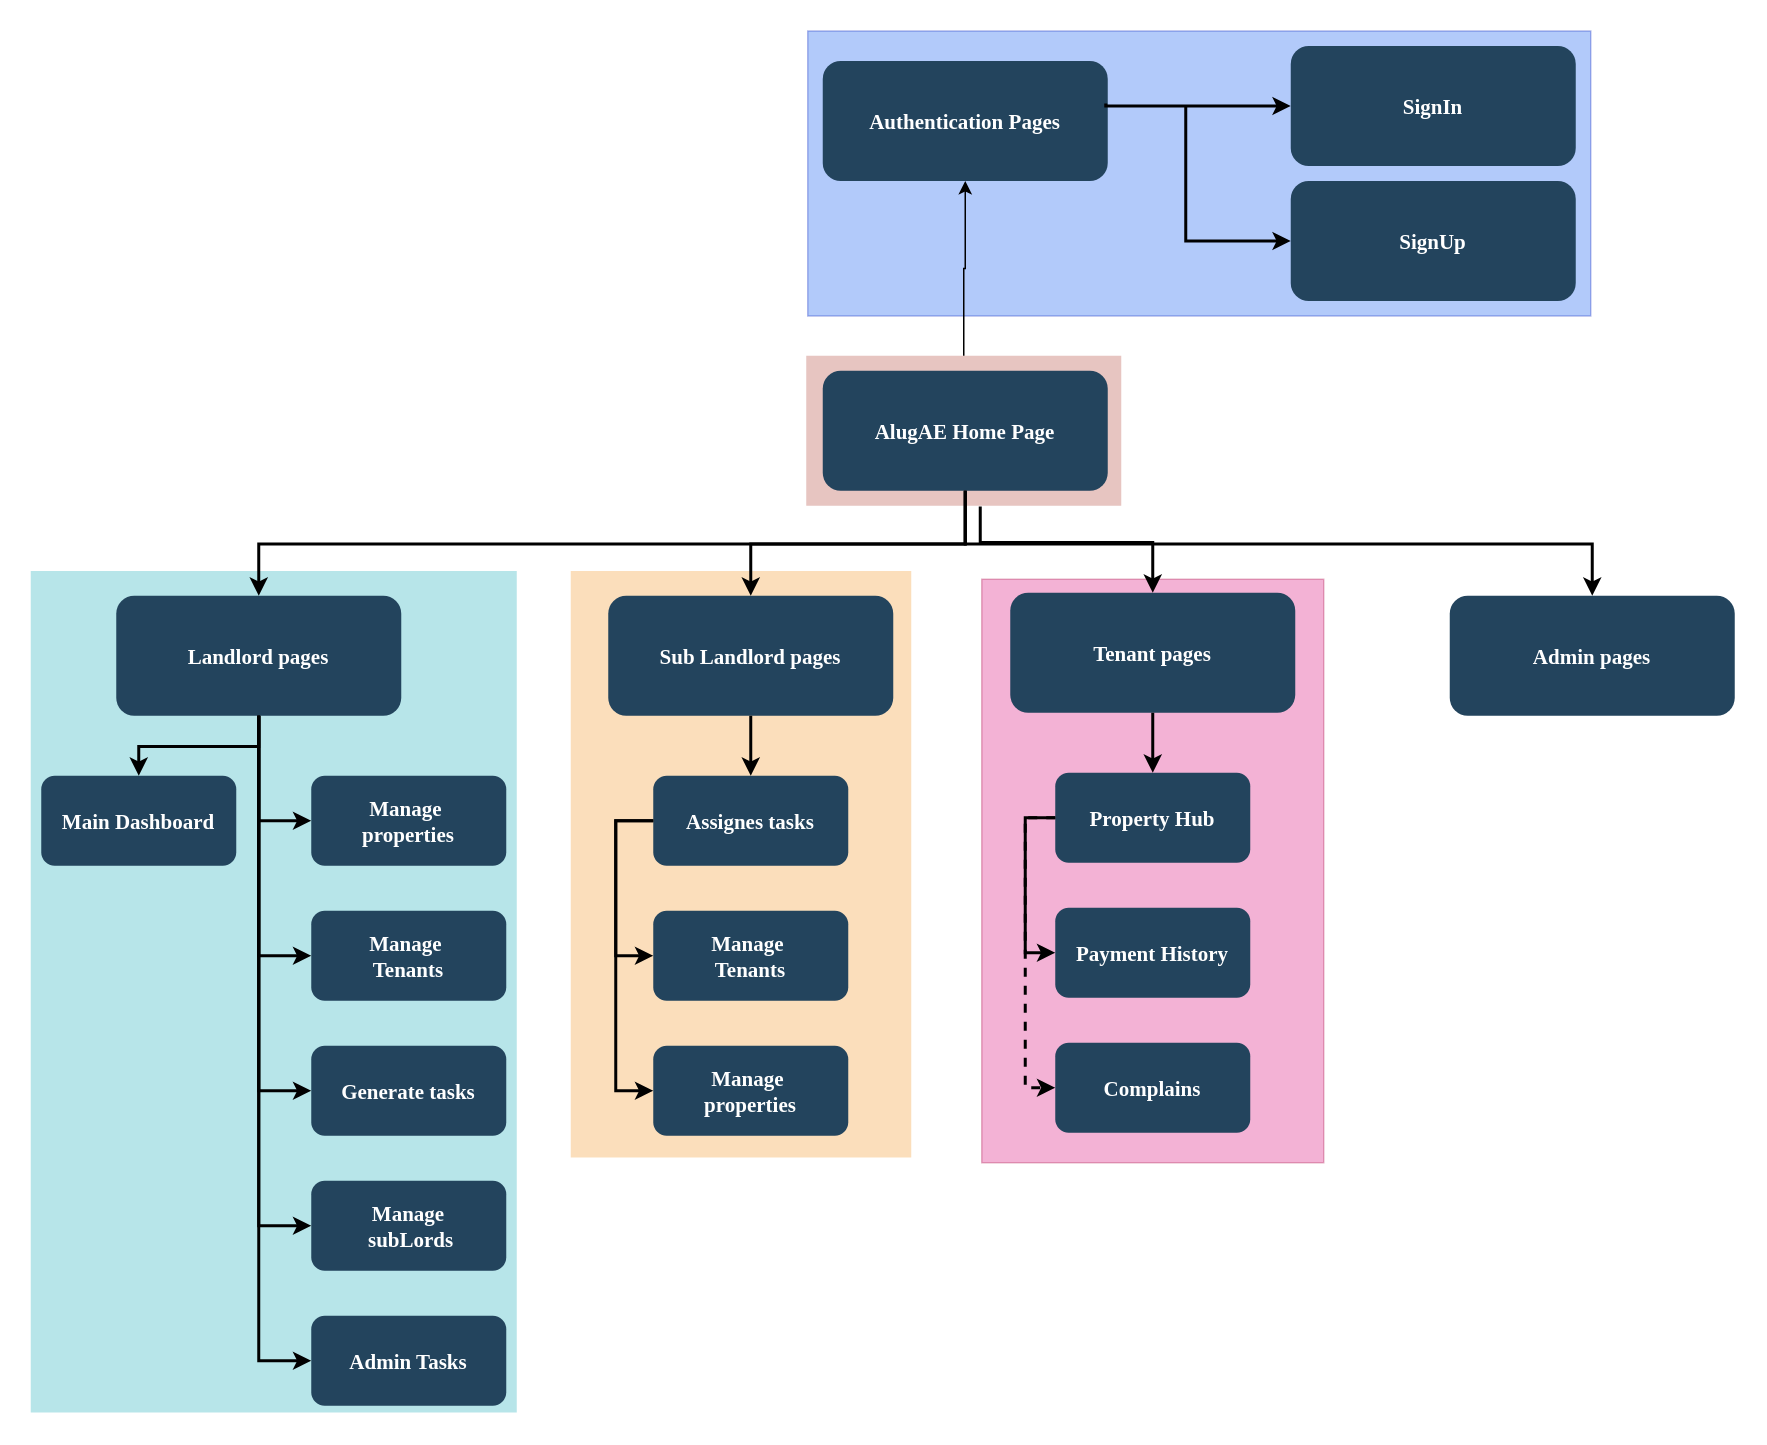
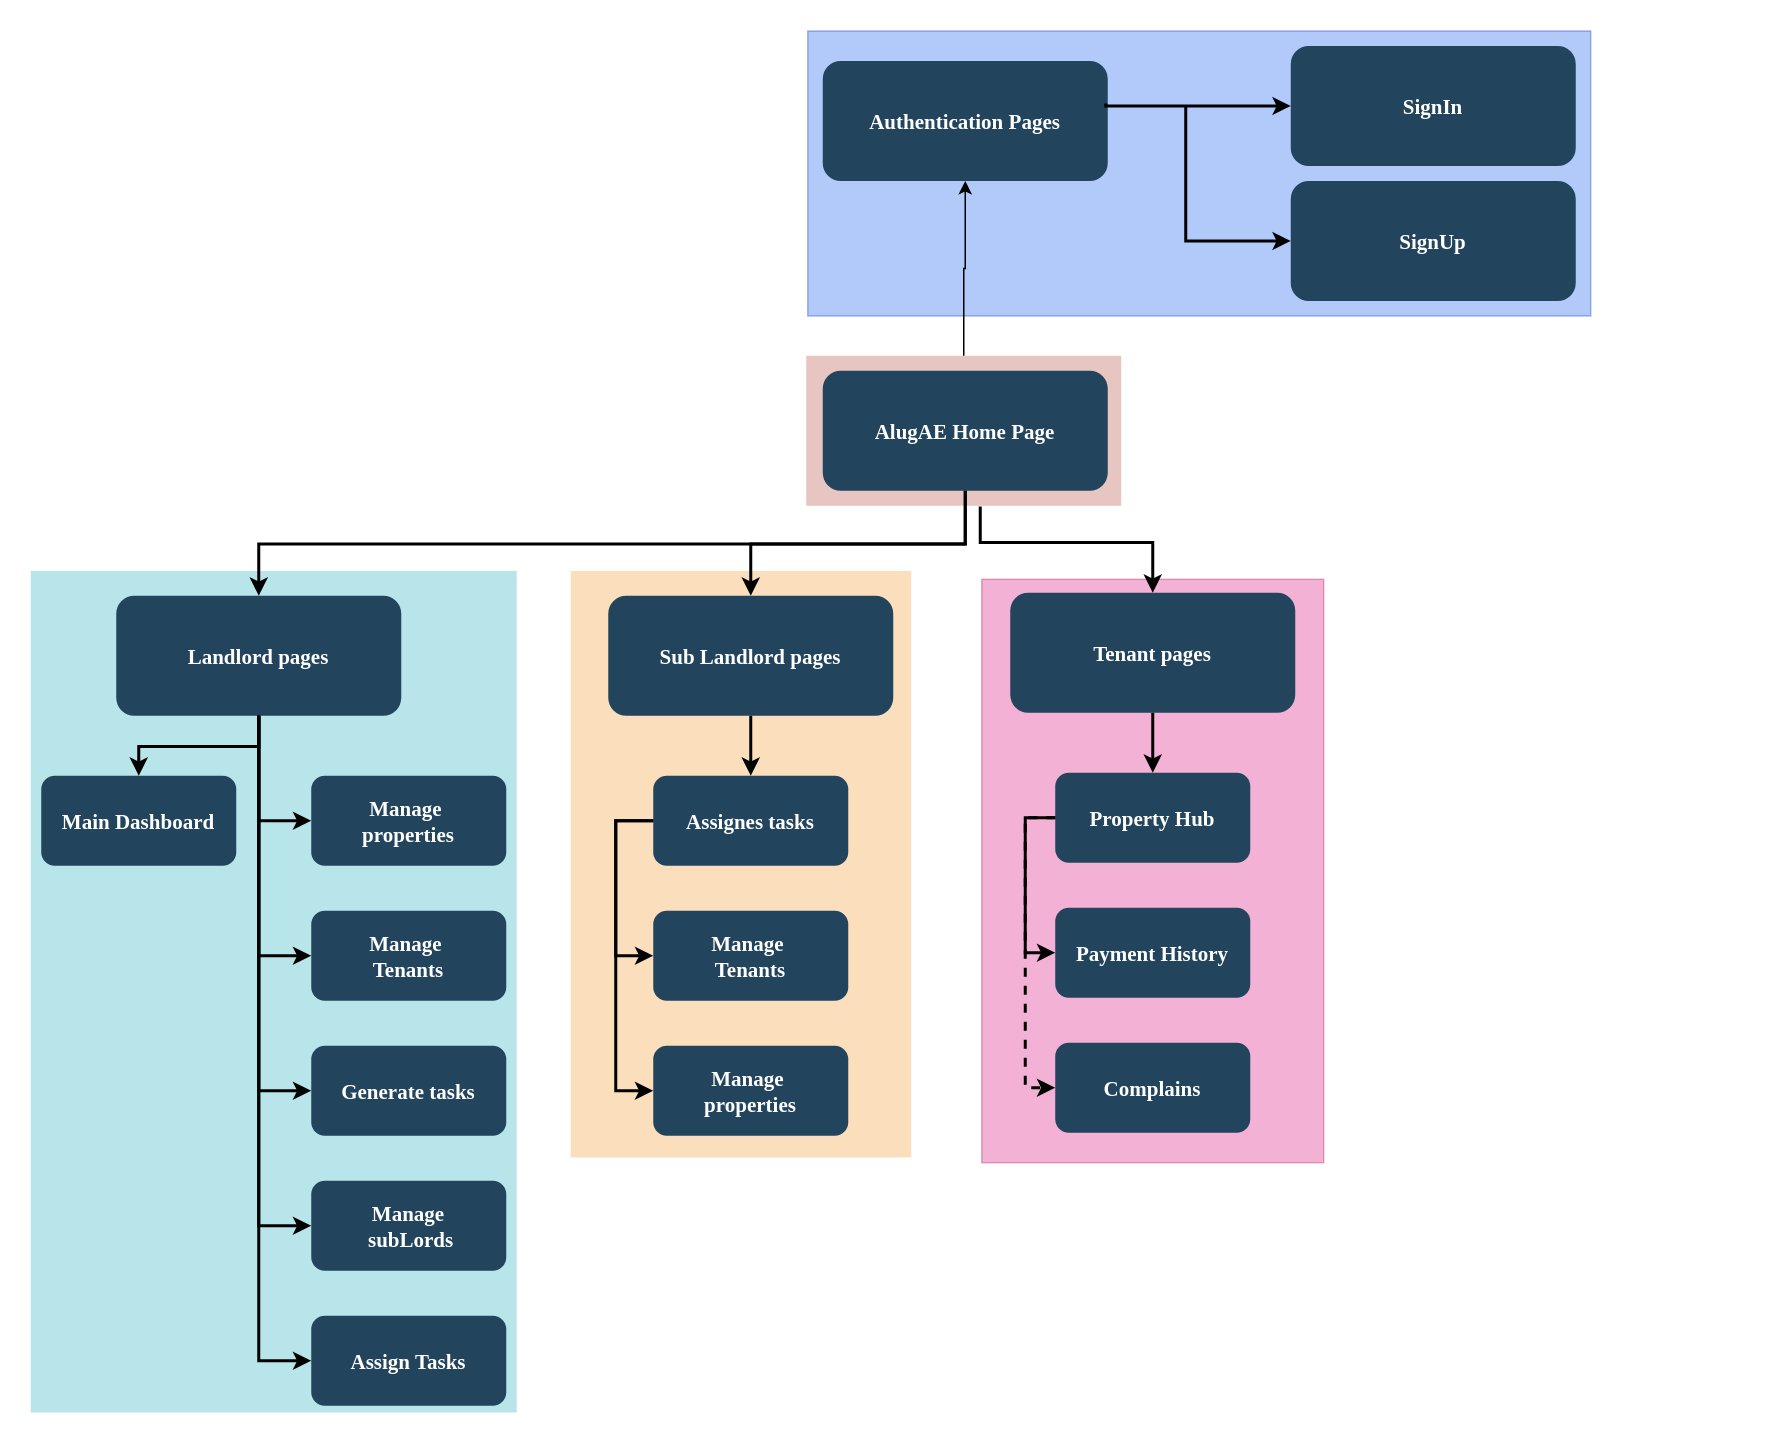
(1393, 544) -> none
(1592, 656) -> none
(408, 1362) -> (408, 1362)
